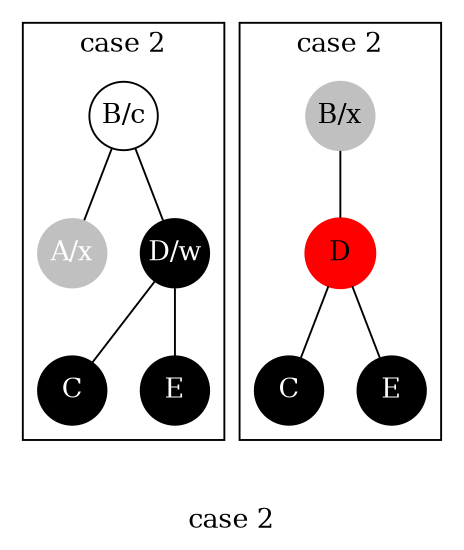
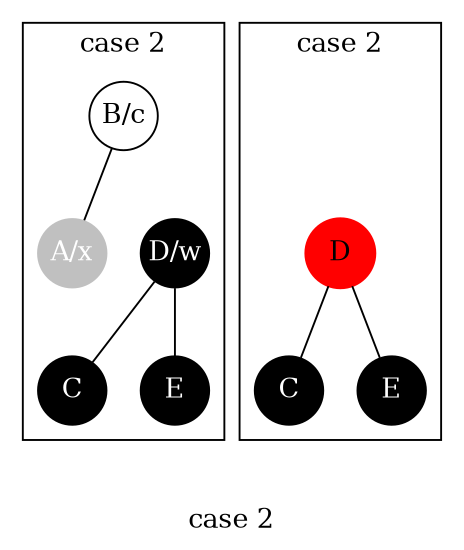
(340, 116) -> none
(149, 184) -> none
